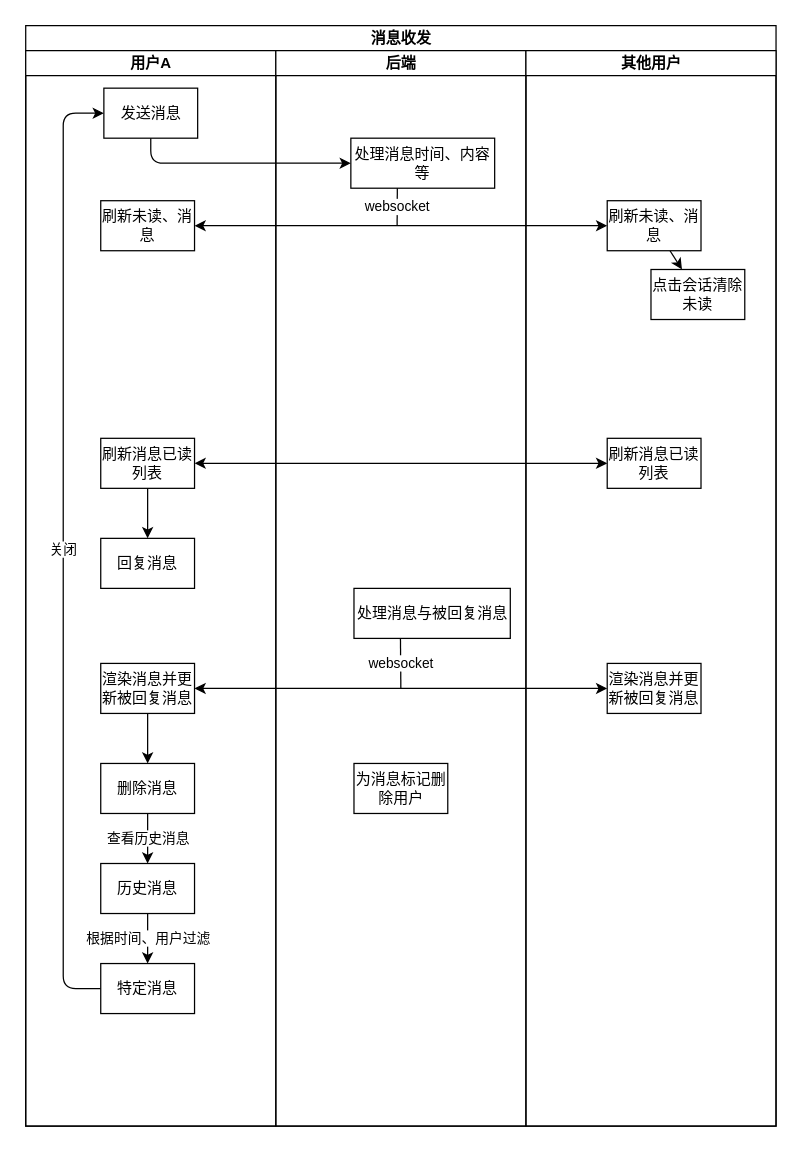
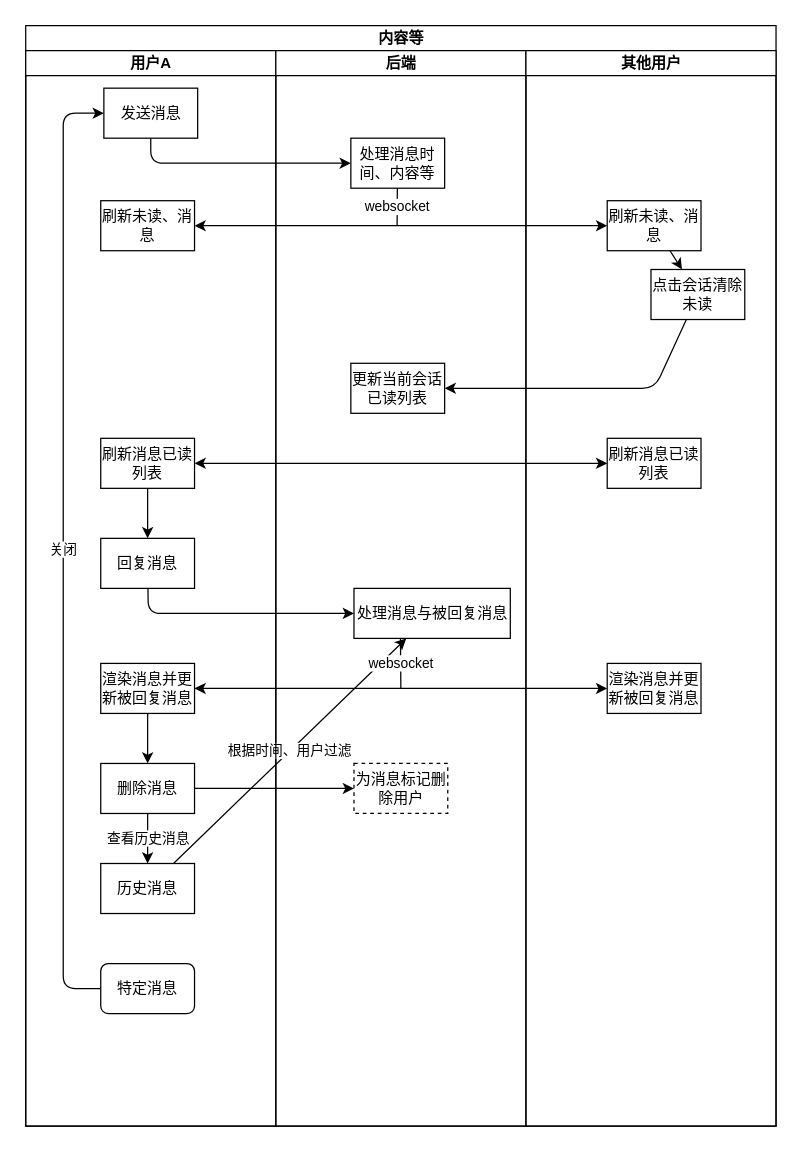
(401, 38) -> (401, 38)
(423, 163) -> (398, 163)
none -> (398, 388)
none -> (589, 388)
none -> (240, 613)
none -> (272, 788)
(401, 788) -> (401, 788)
(148, 922) -> (222, 816)
(148, 988) -> (148, 988)
